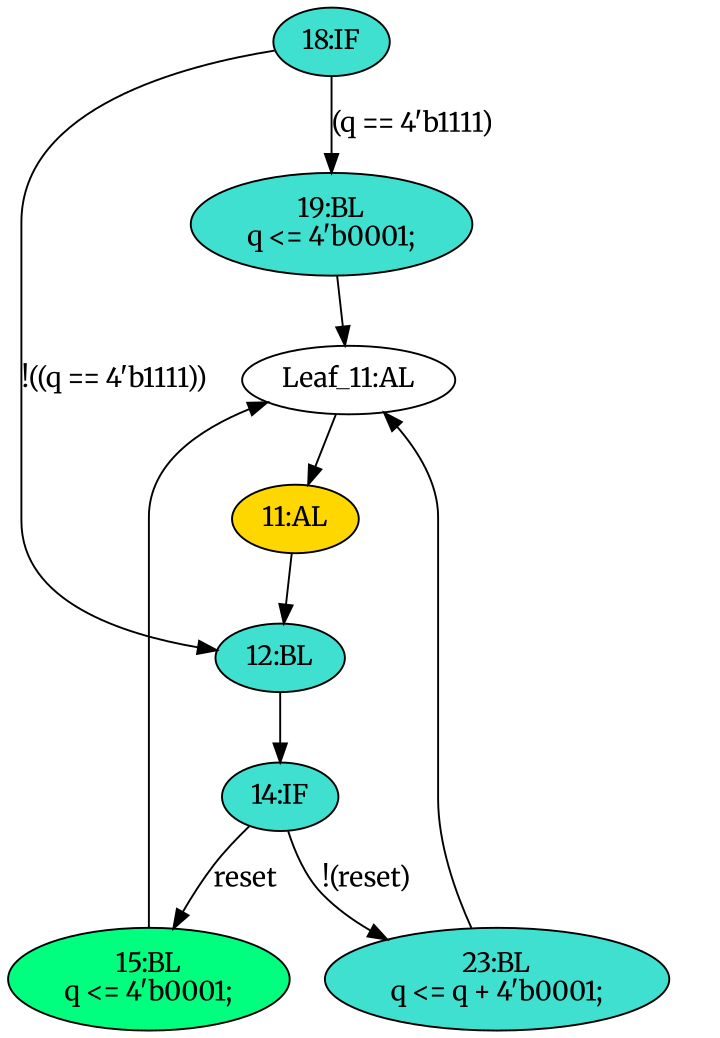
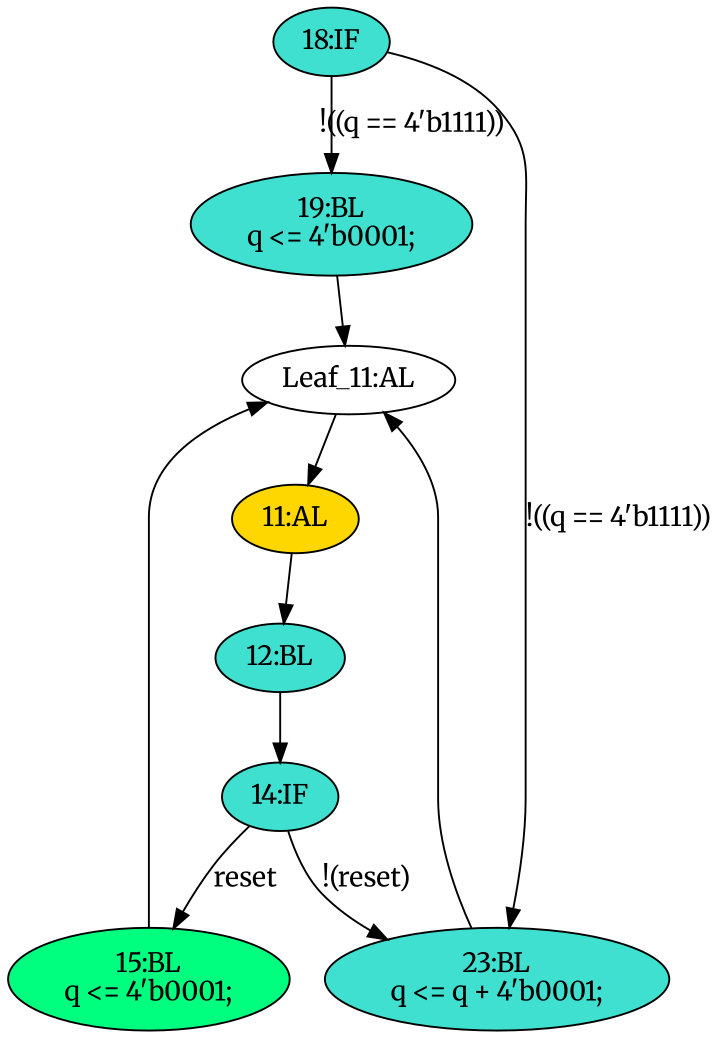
(412, 125) -> (412, 125)
(21, 324) -> (526, 442)
